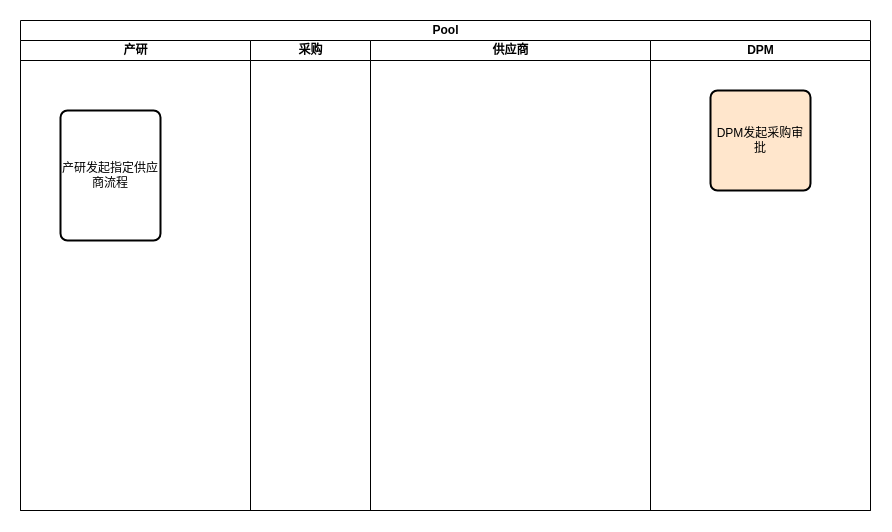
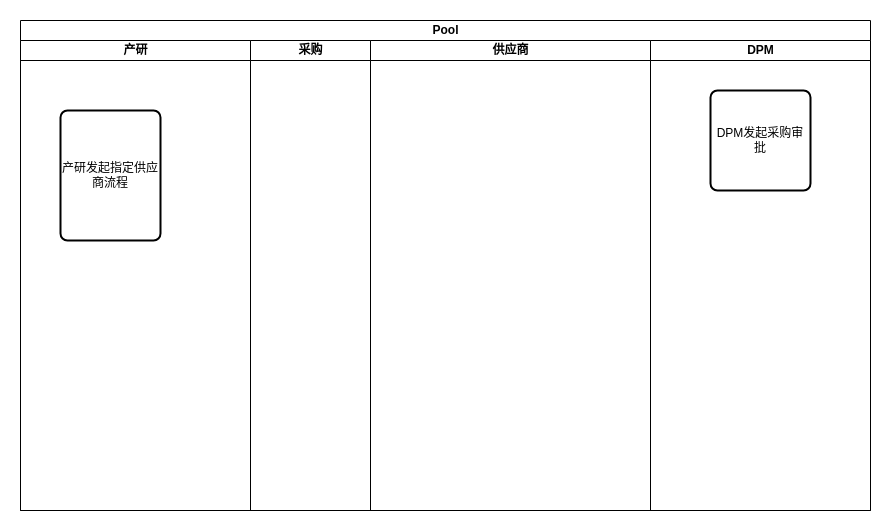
(761, 141) -> (761, 141)
